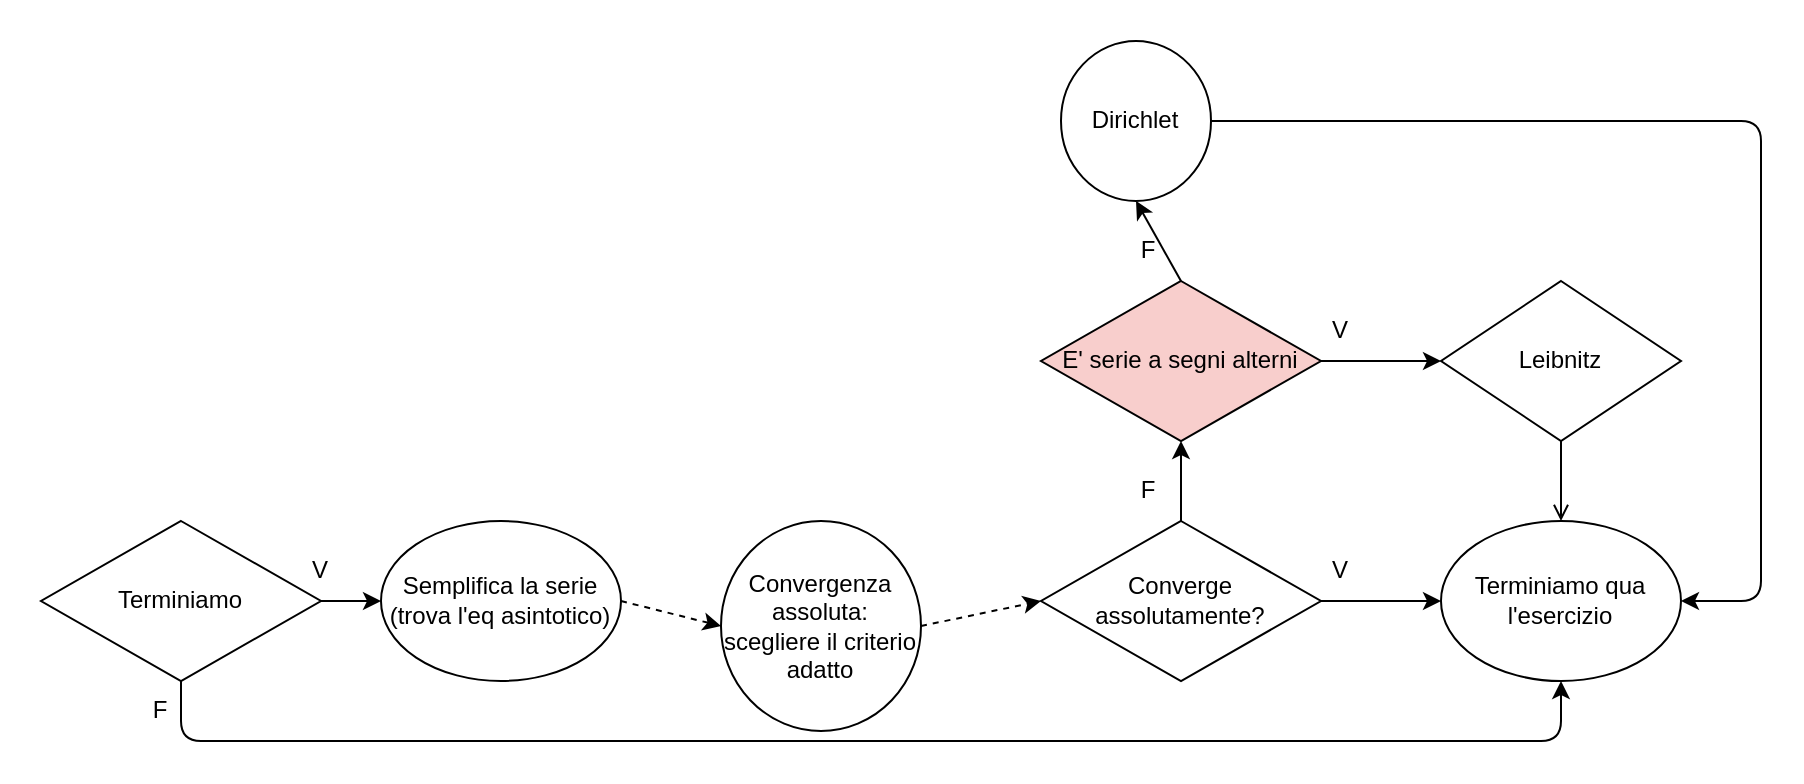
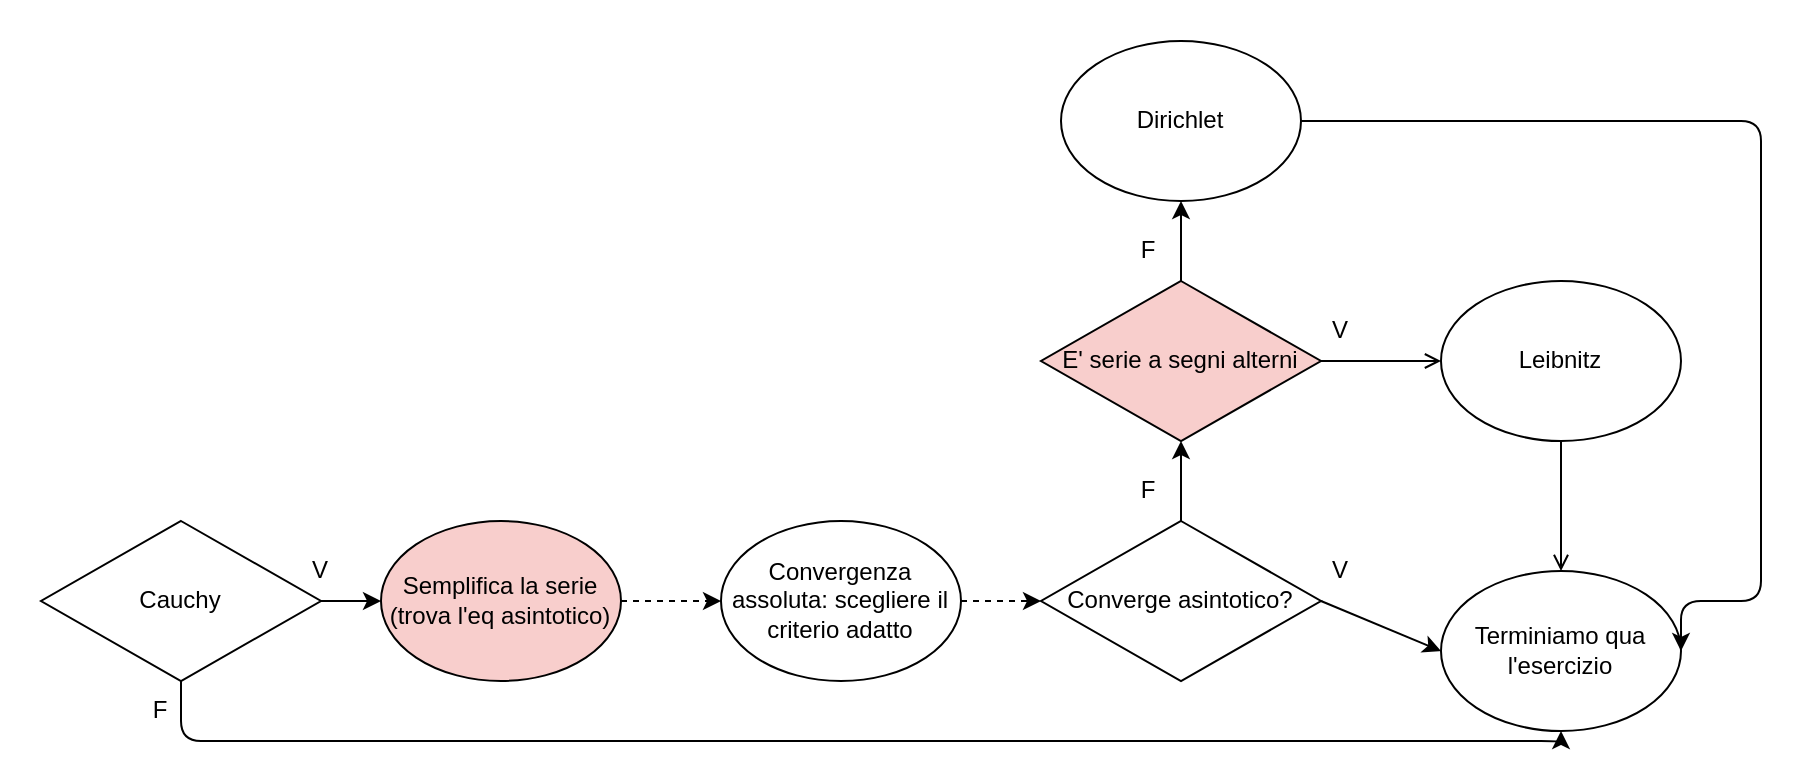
(1136, 121) -> (1181, 121)
(1426, 361) -> (1428, 361)
(1561, 361) -> (1561, 361)
(181, 601) -> (181, 601)
(501, 601) -> (501, 601)
(1181, 601) -> (1181, 601)
(1561, 601) -> (1561, 651)
(821, 626) -> (841, 601)
